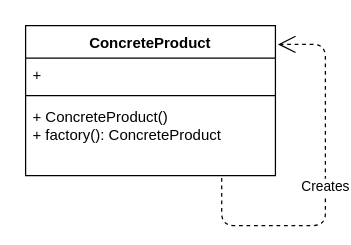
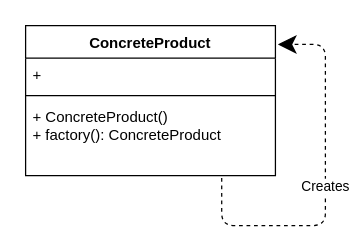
(288, 44) -> (293, 44)
